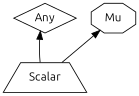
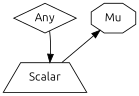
(39, 51) -> (50, 43)
